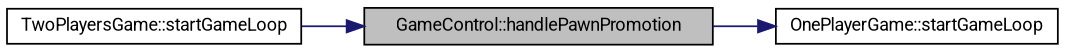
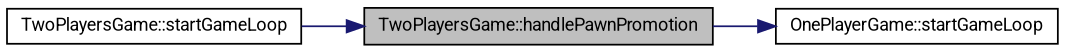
(539, 26) -> (539, 26)
